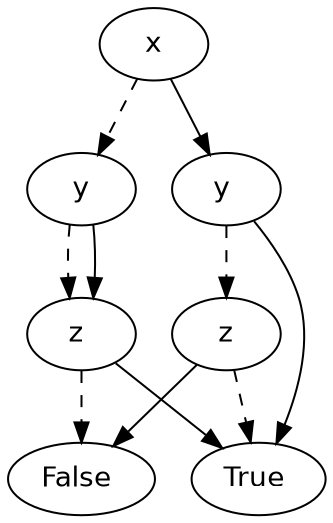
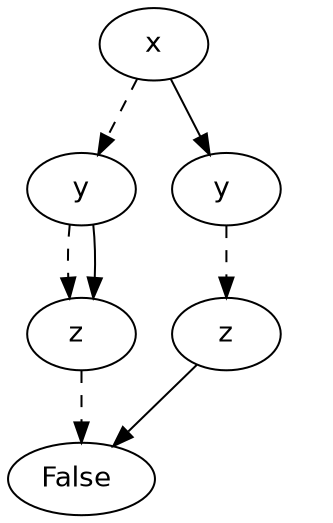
(259, 479) -> none
